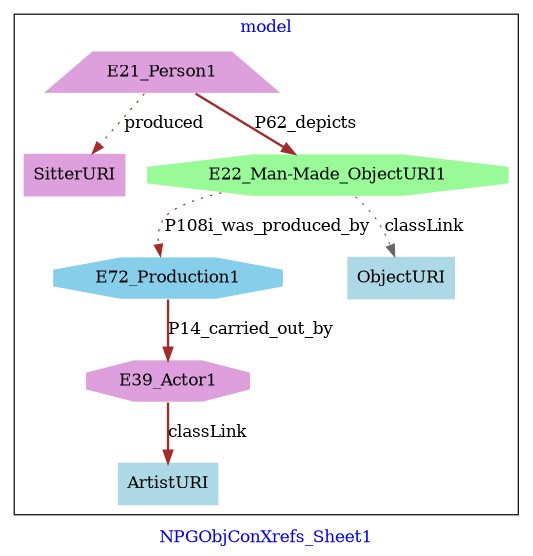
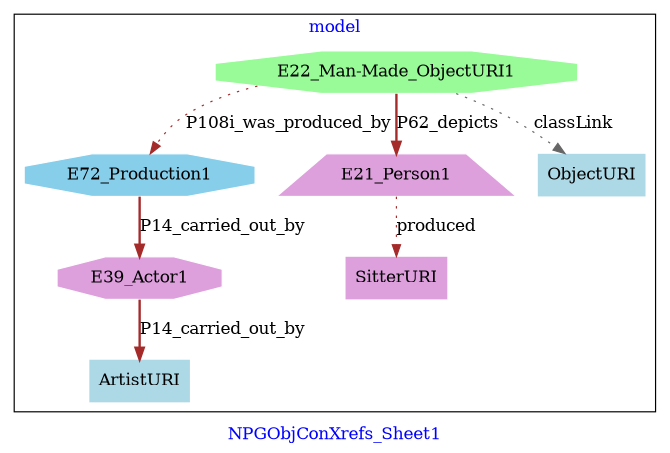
(240, 121) -> (396, 118)
(208, 433) -> (222, 330)
